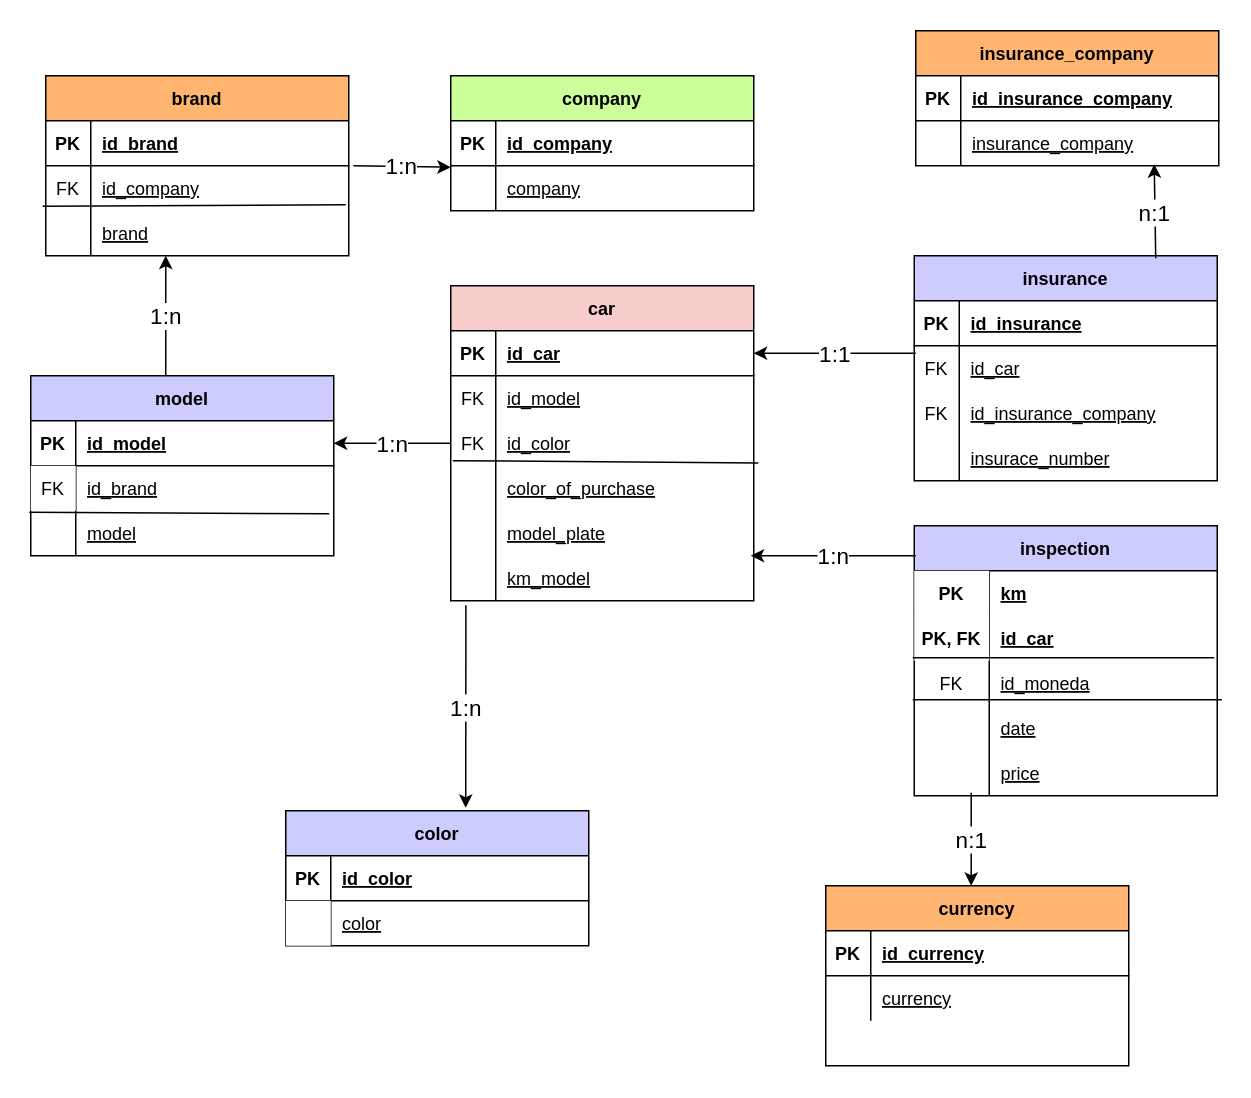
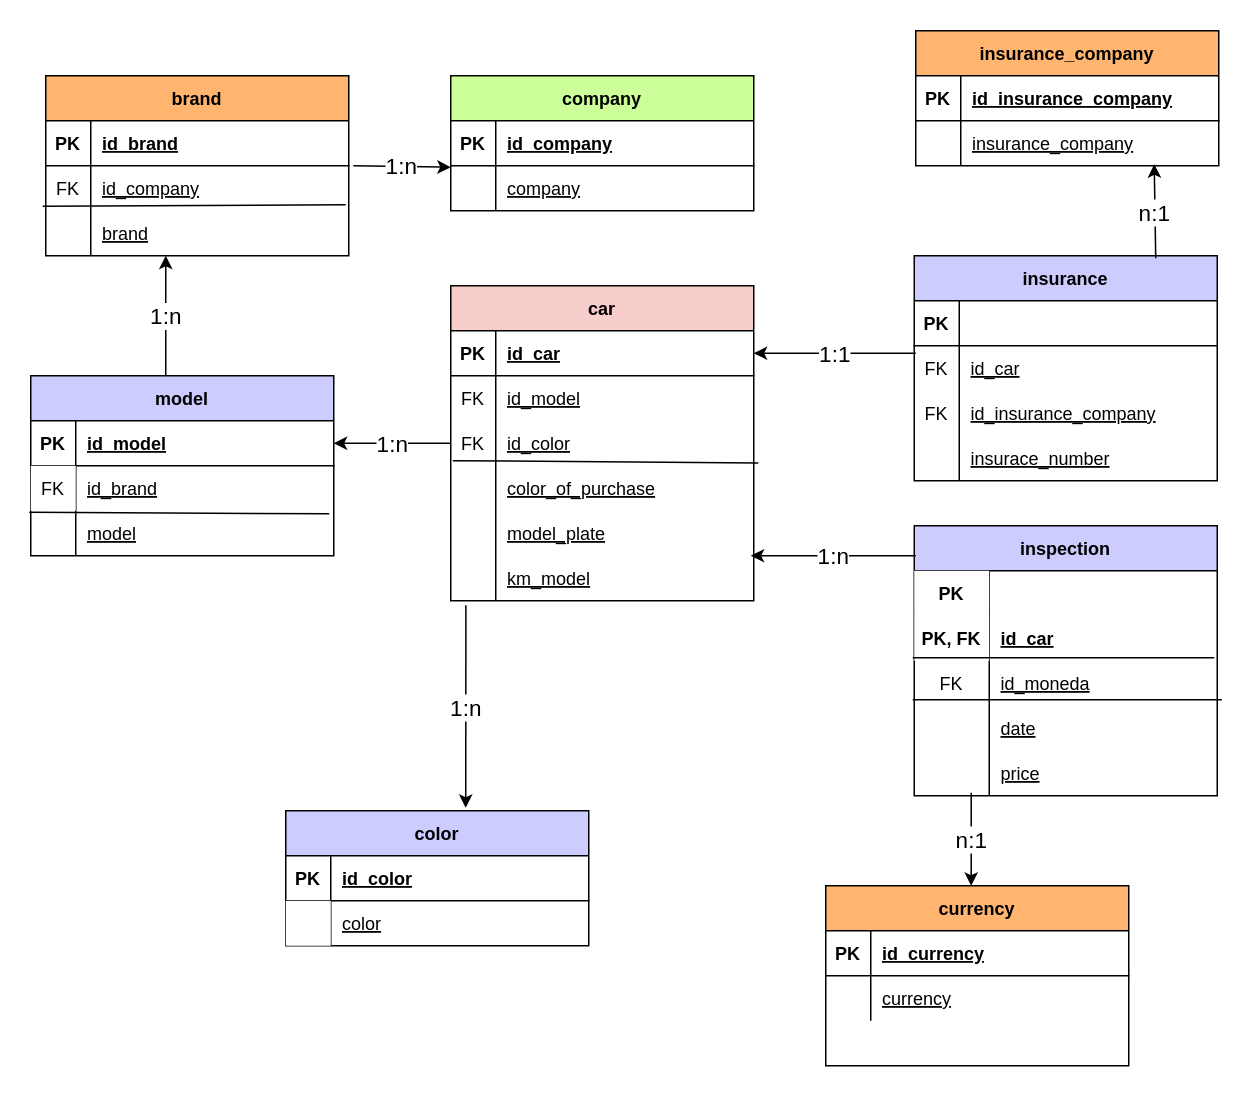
(1088, 323) -> none
(1103, 593) -> none
